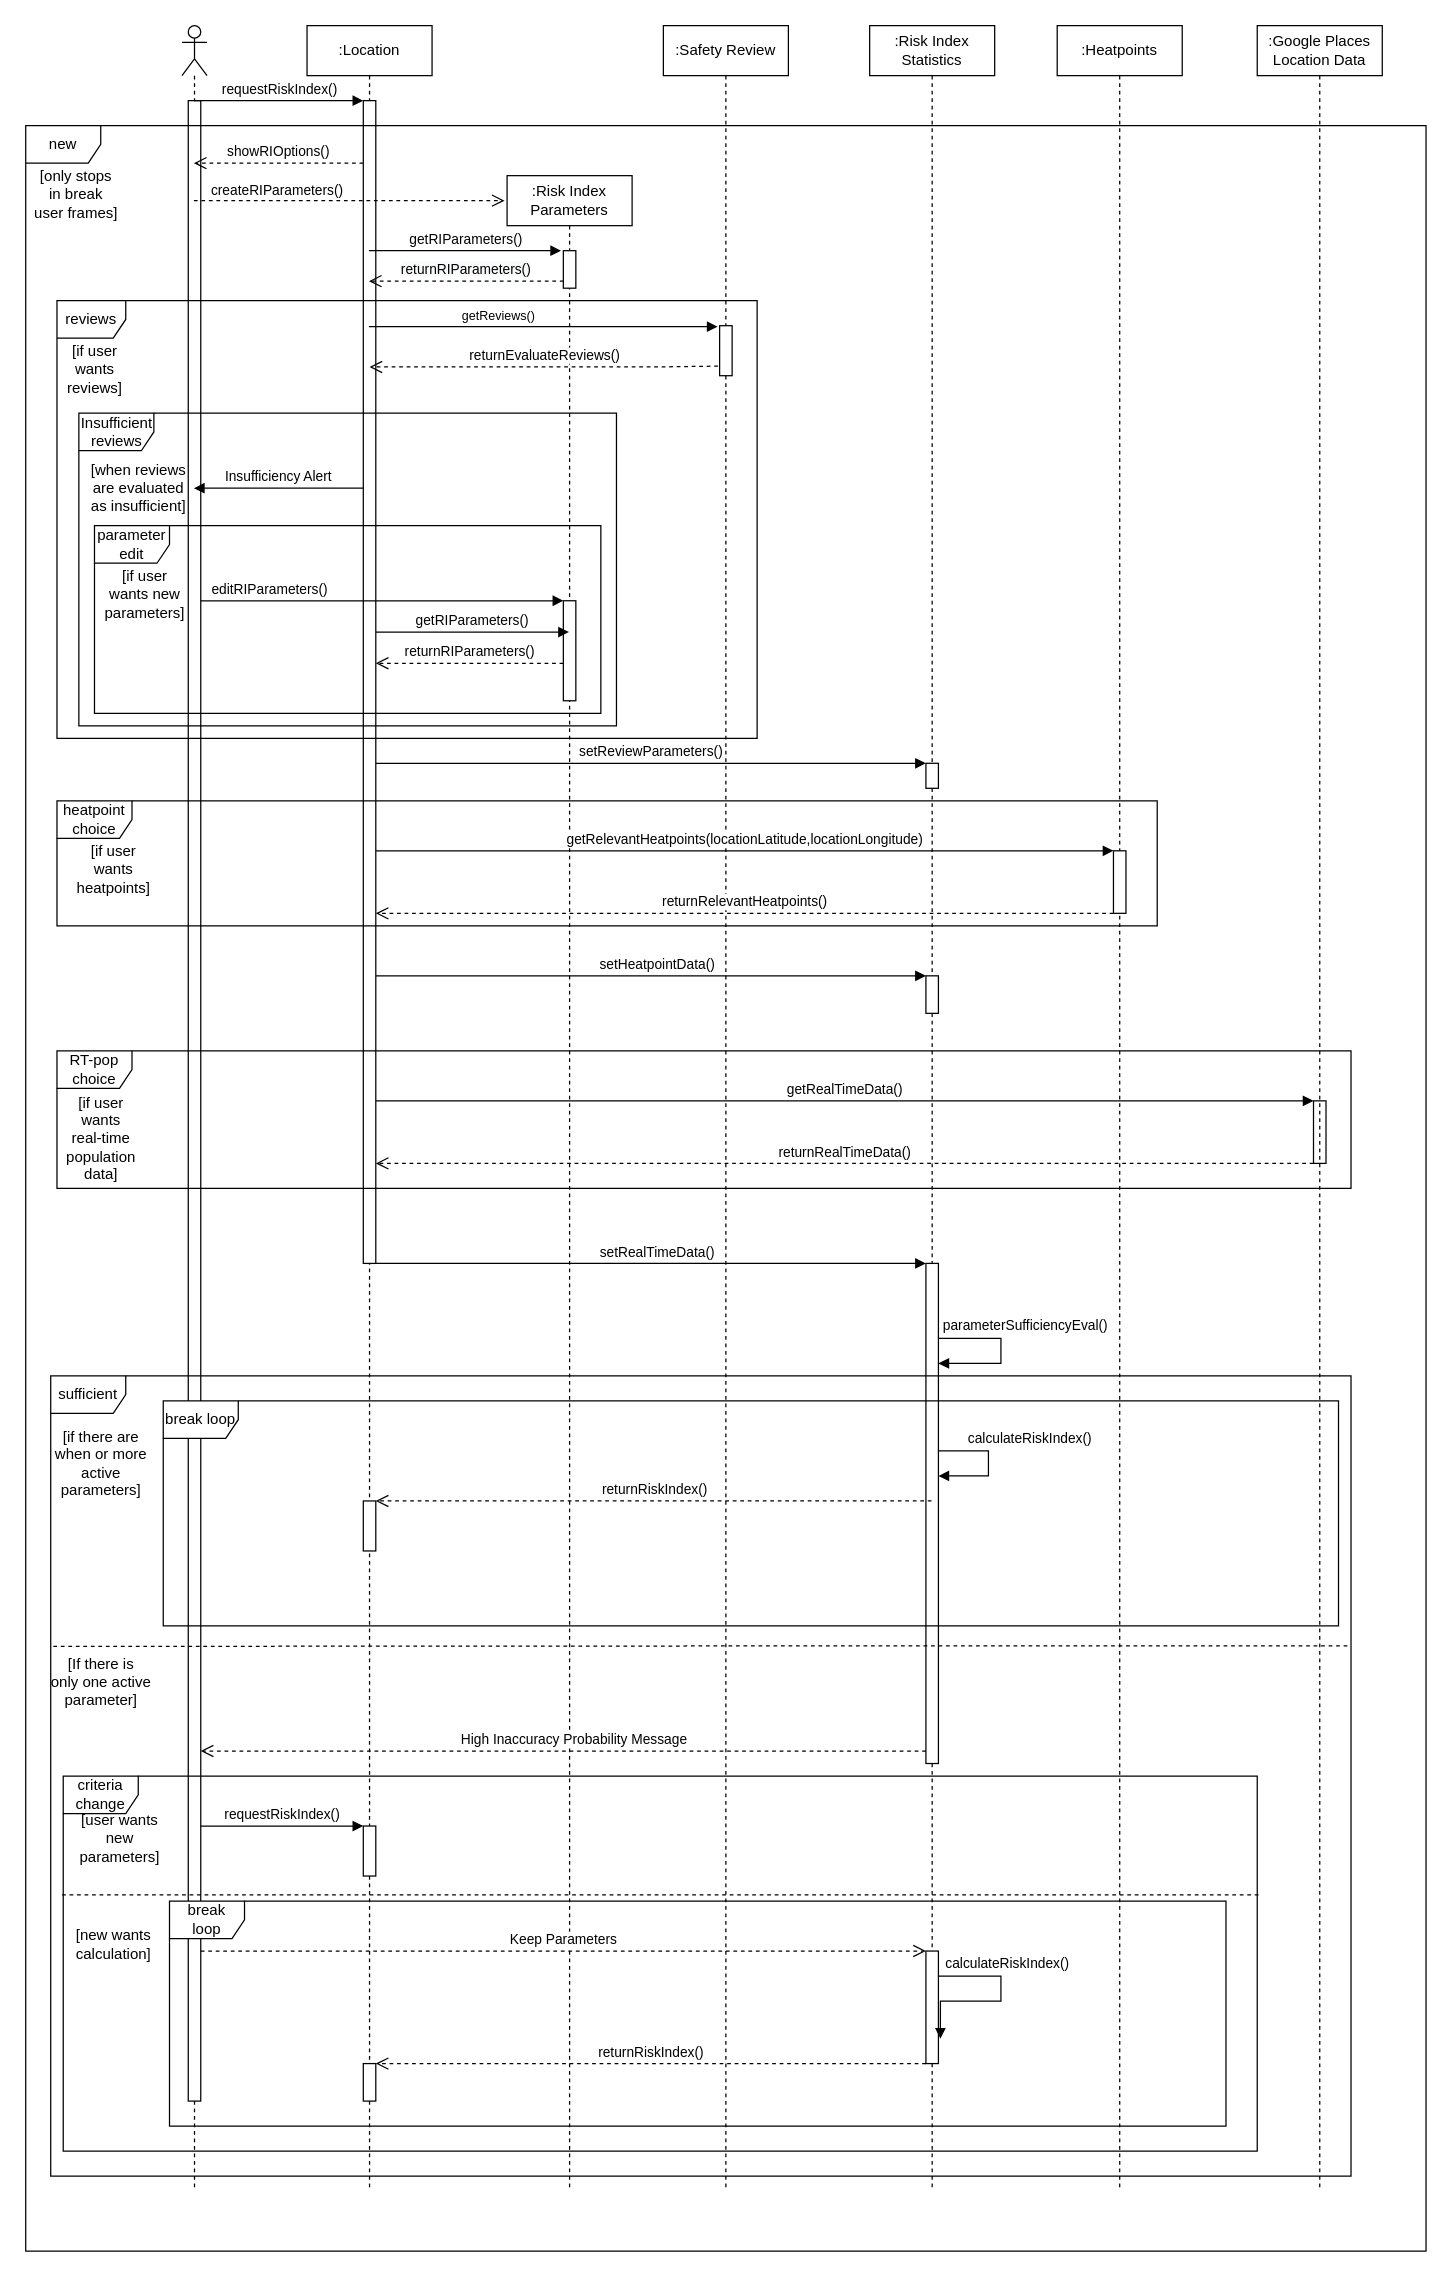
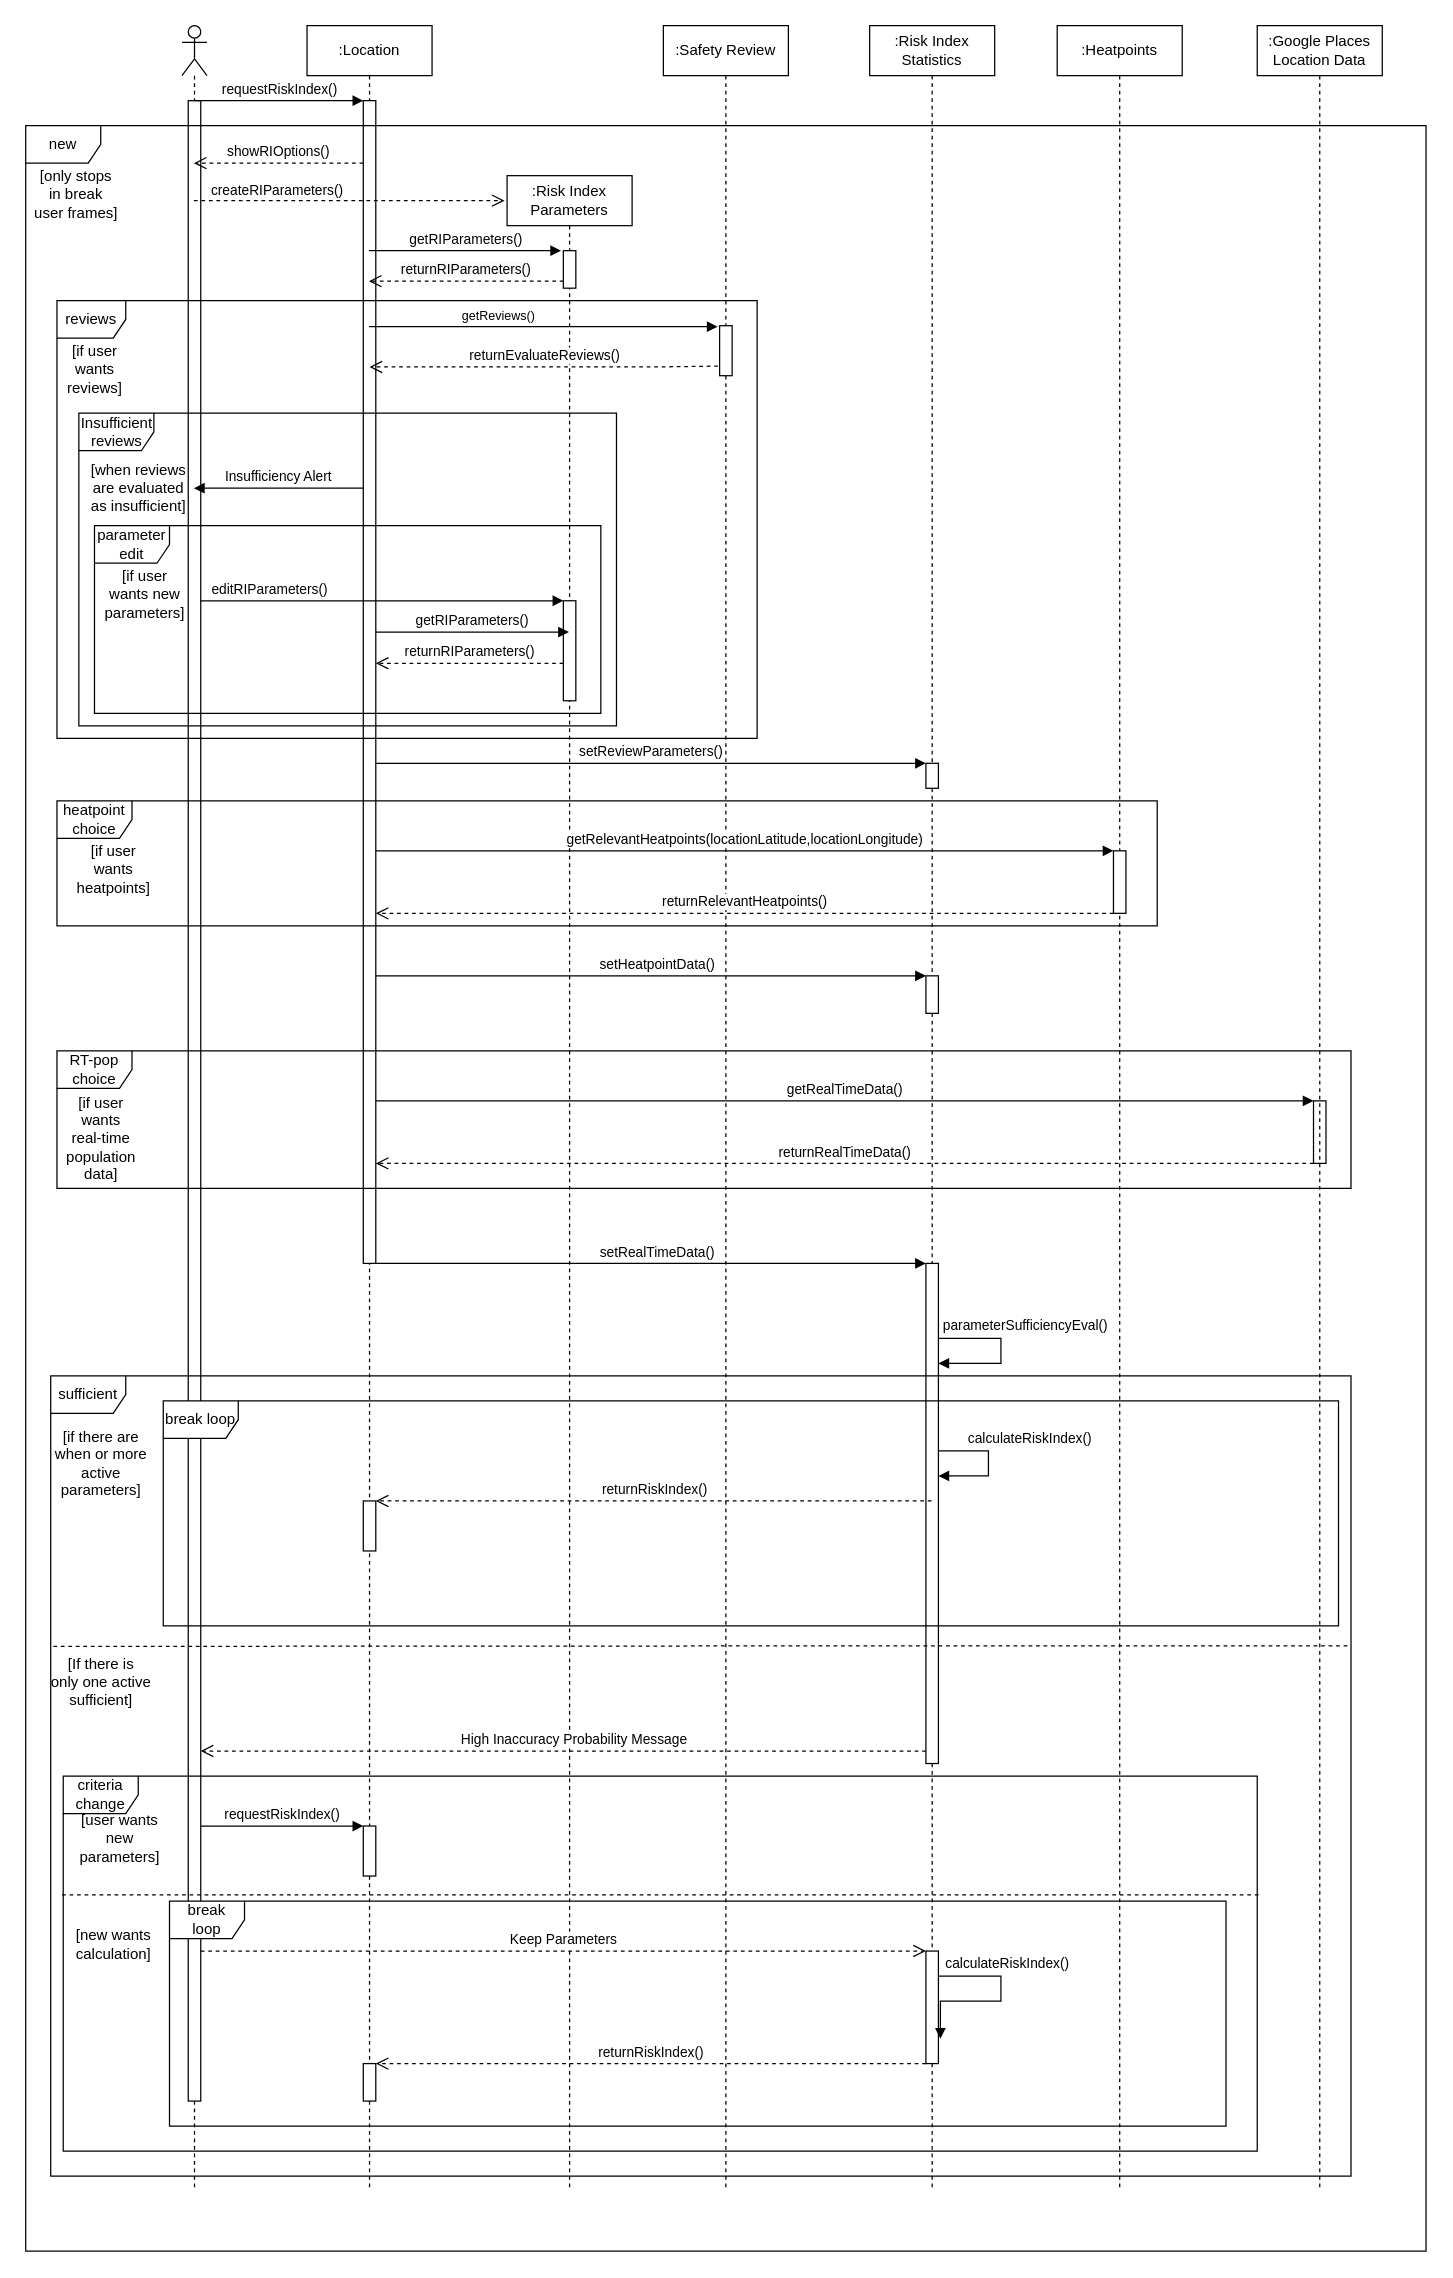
(101, 1682) -> (101, 1682)
